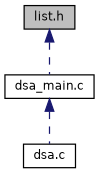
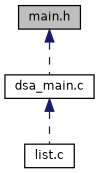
(49, 17) -> (49, 17)
(49, 156) -> (49, 156)
